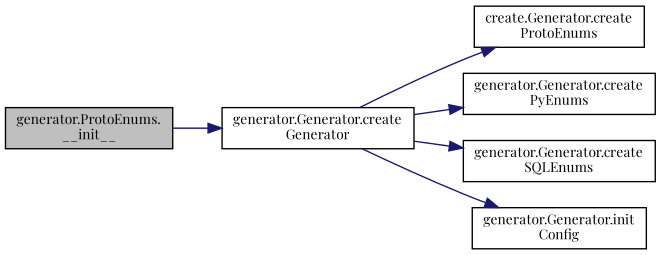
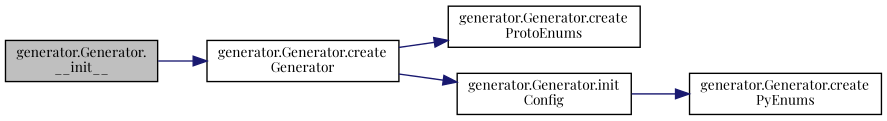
(559, 27) -> (544, 27)
(432, 112) -> (654, 94)
(89, 128) -> (82, 61)
(559, 161) -> none
